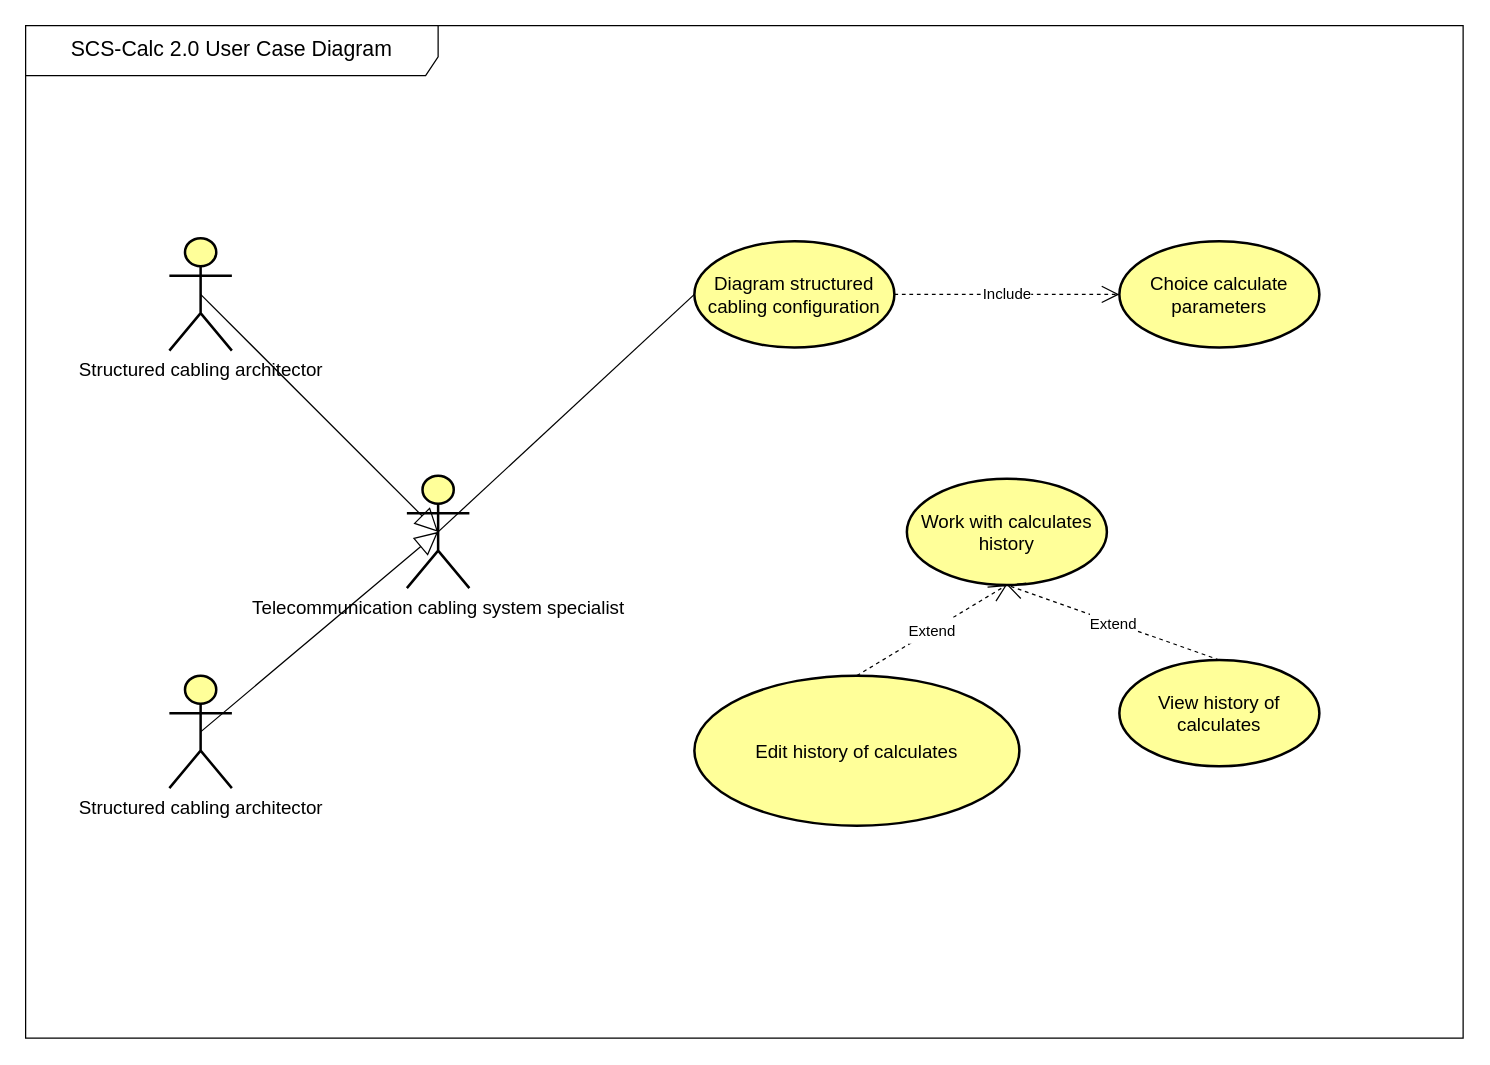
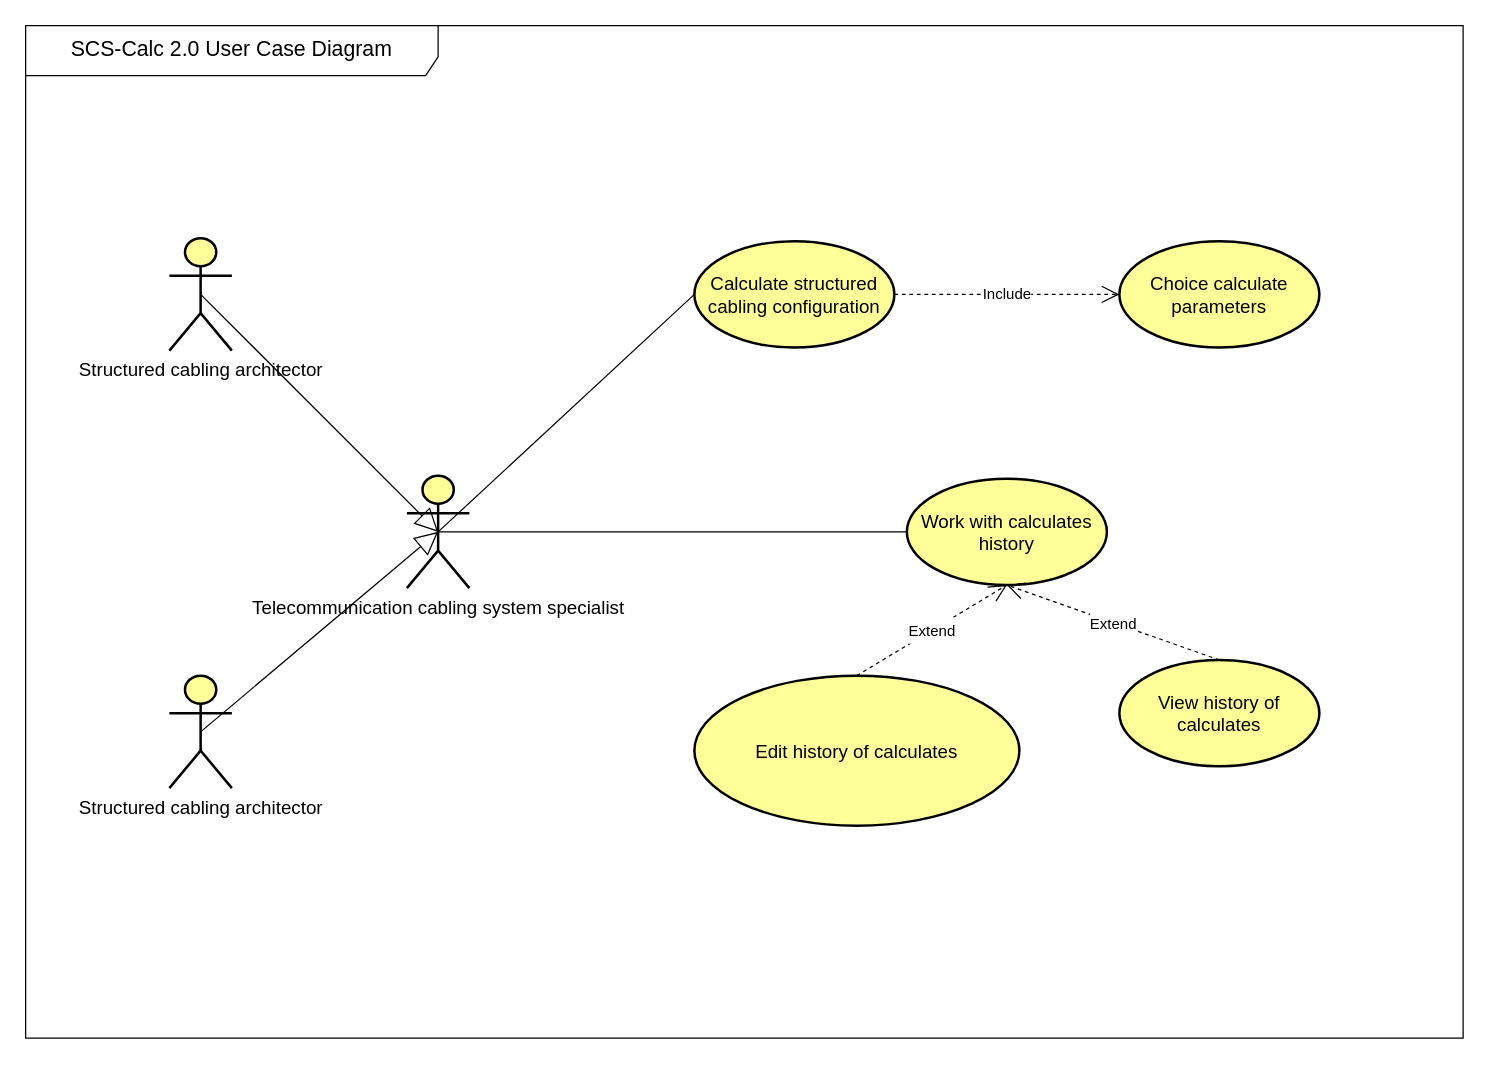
(794, 294) -> (794, 294)
none -> (674, 532)
